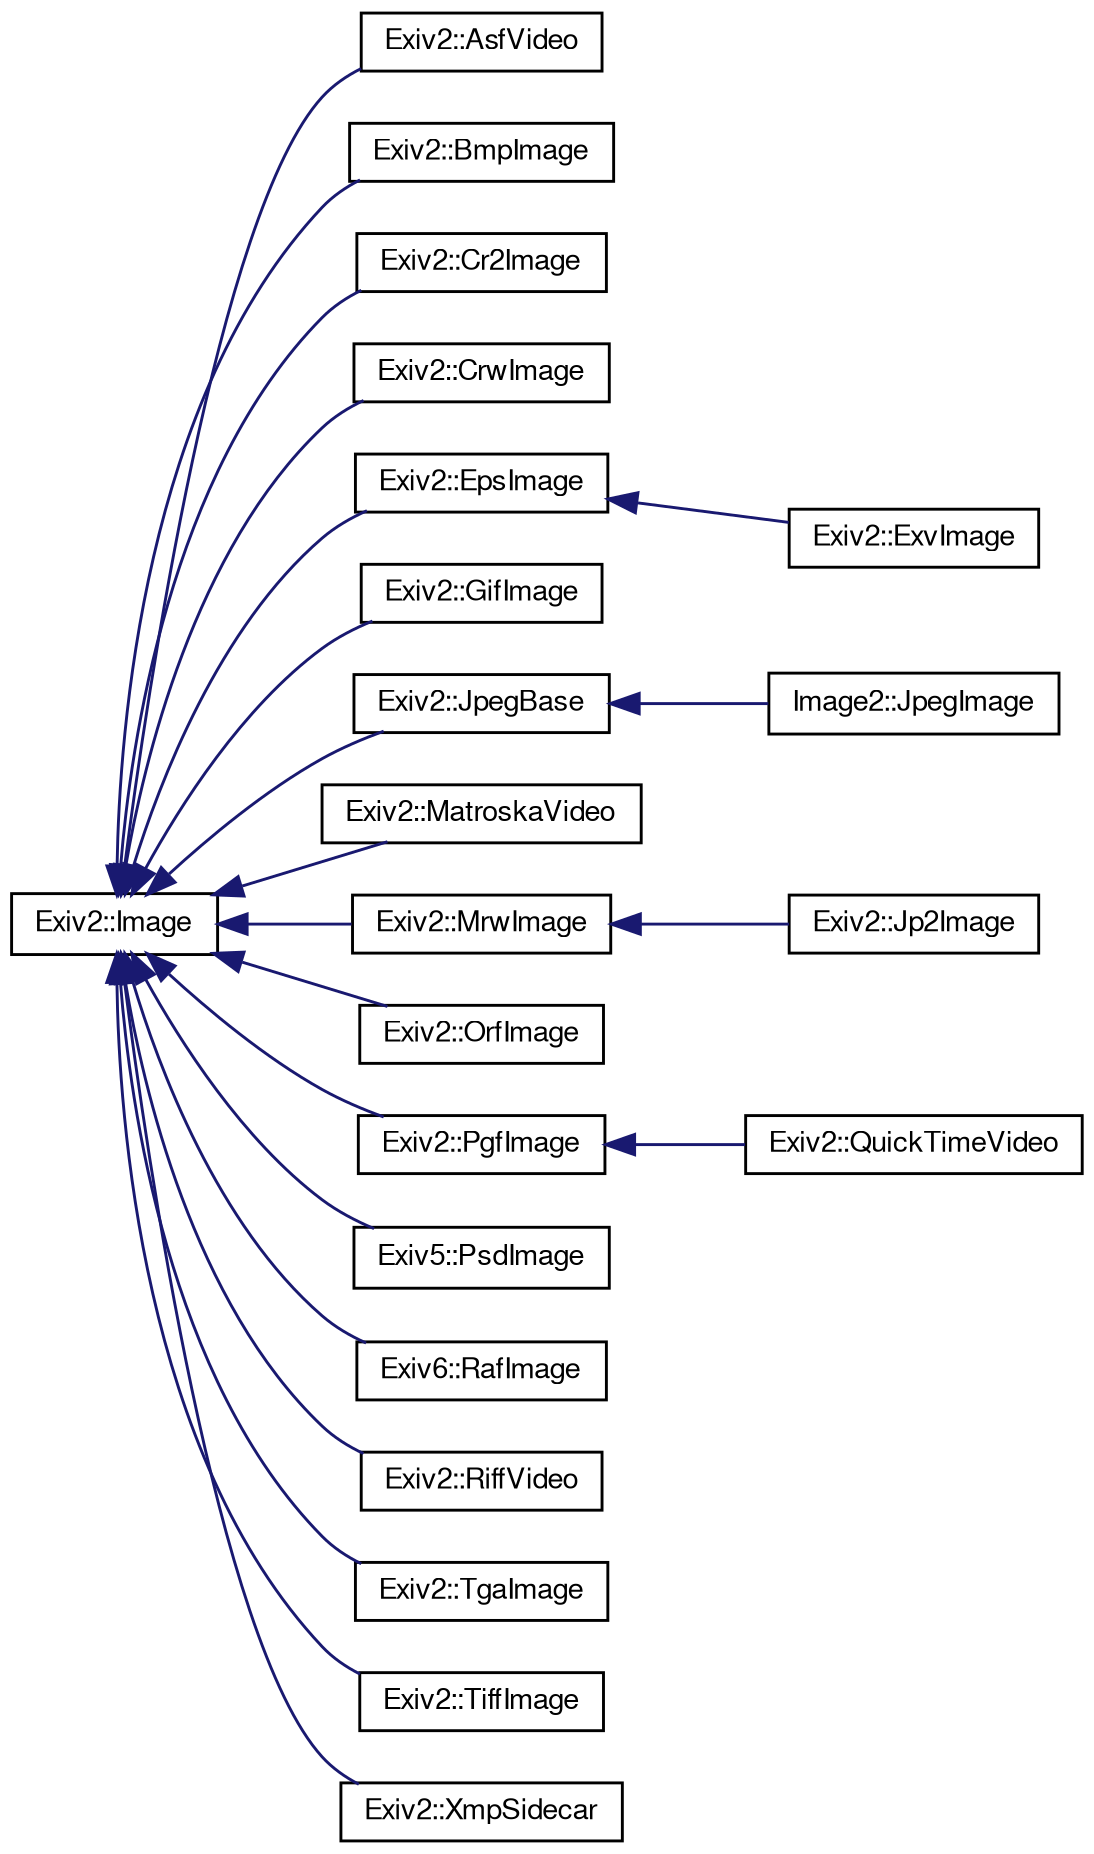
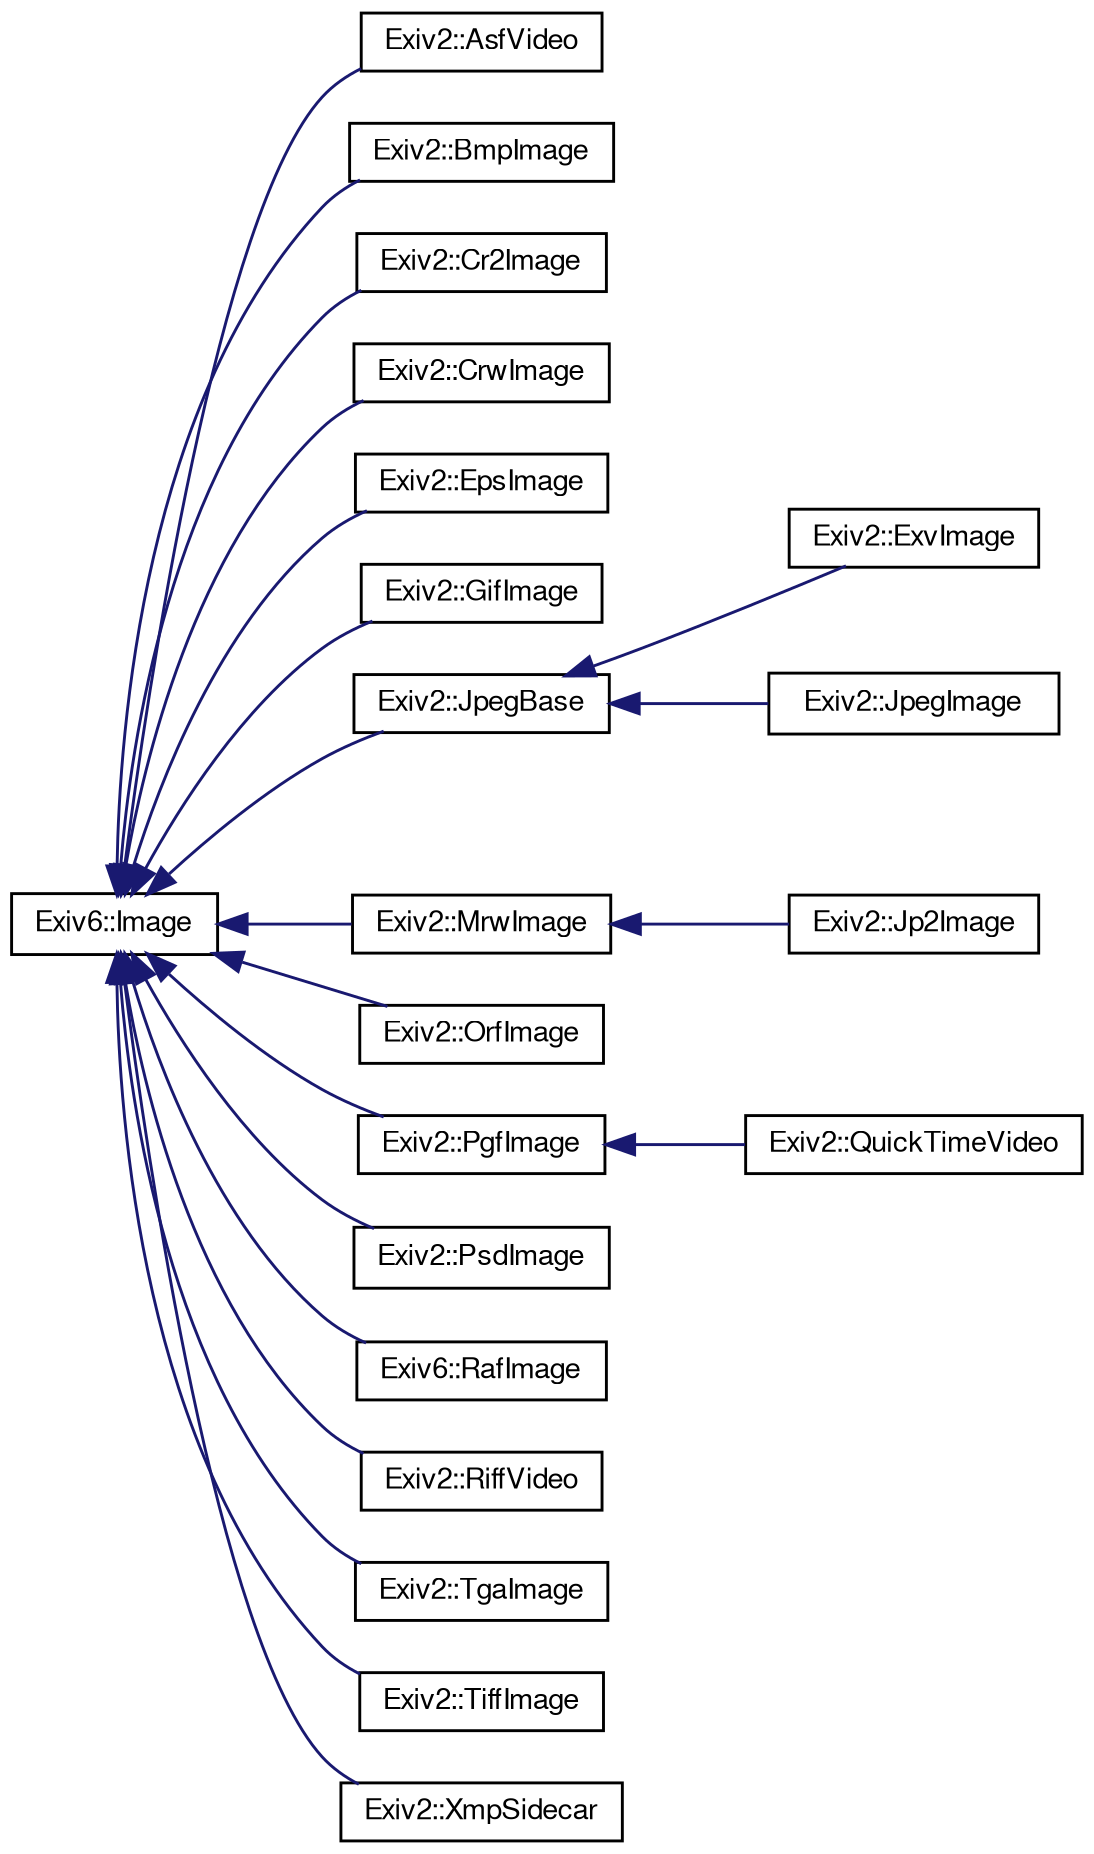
(713, 513) -> (720, 617)
(914, 704) -> (914, 704)
(482, 814) -> none
(115, 924) -> (115, 924)
(482, 1258) -> (482, 1258)
